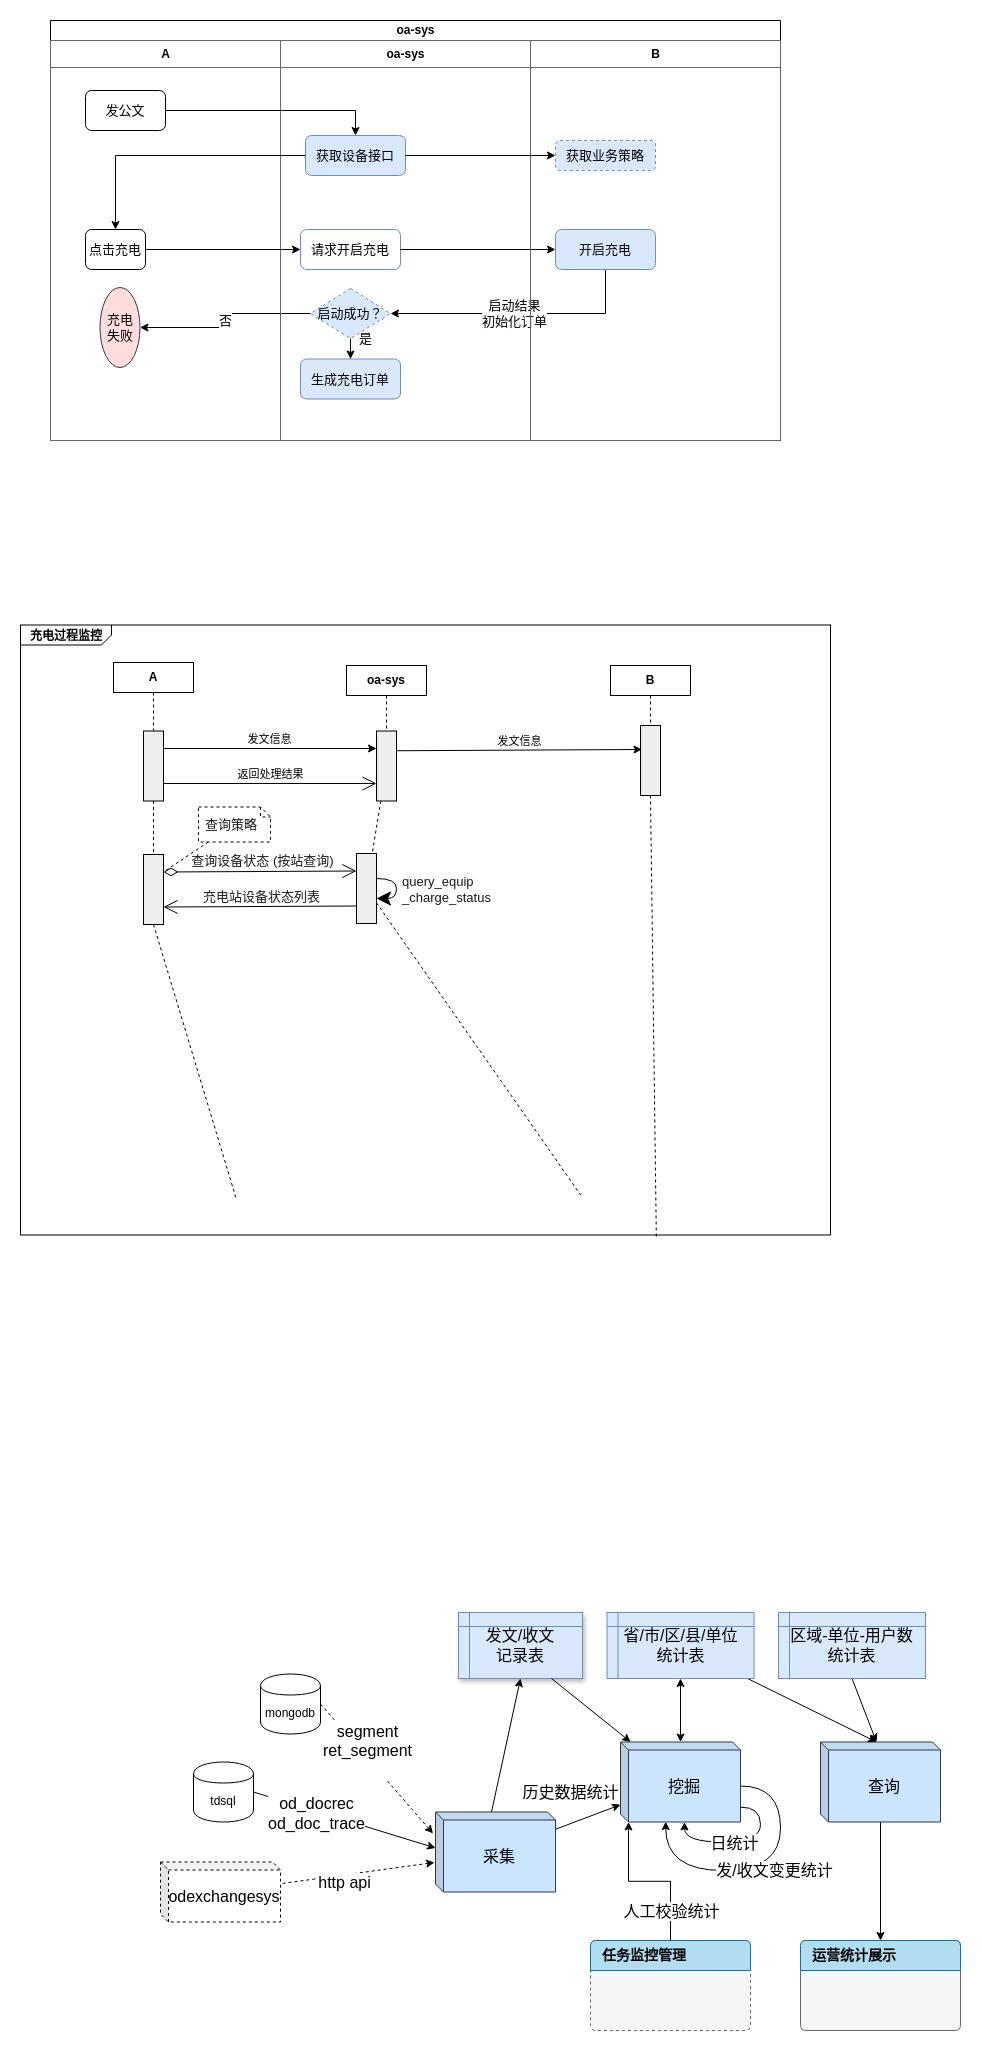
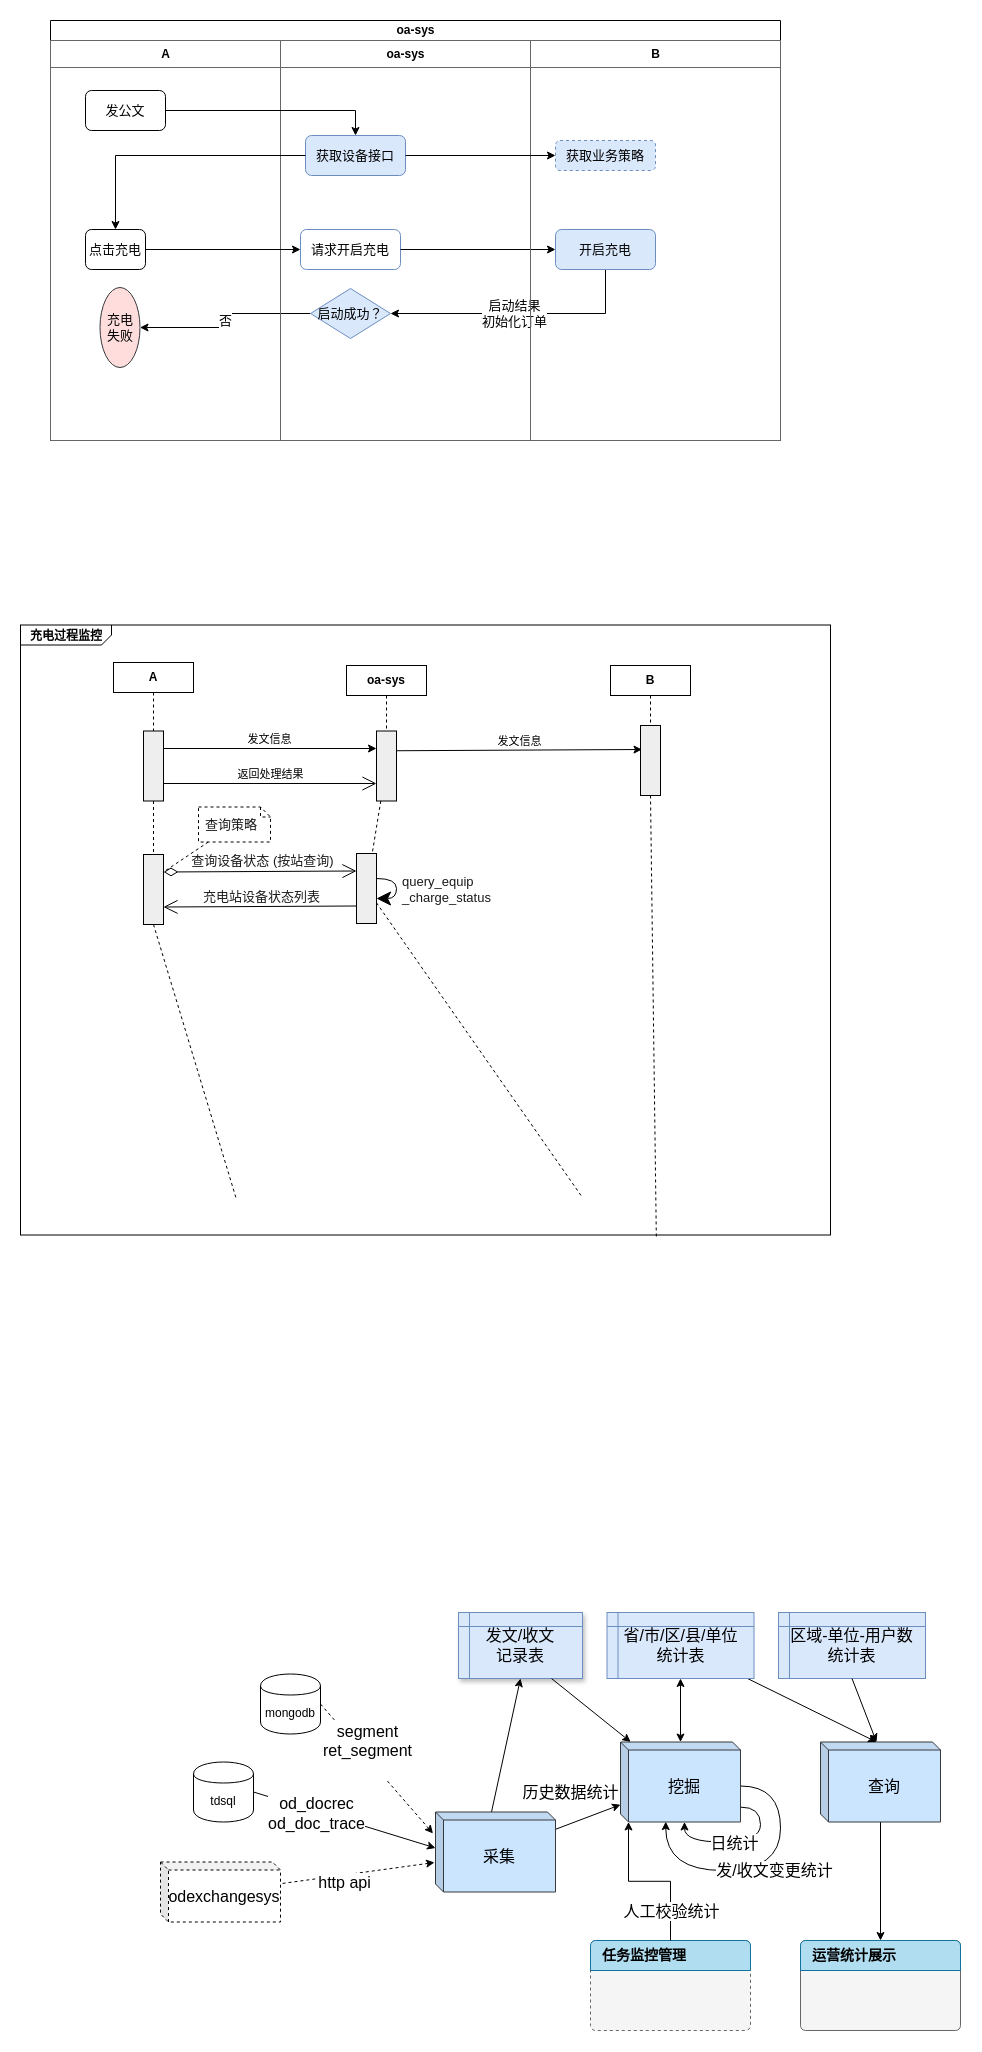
(351, 314) -> (351, 314)
(351, 352) -> none
(351, 379) -> none
